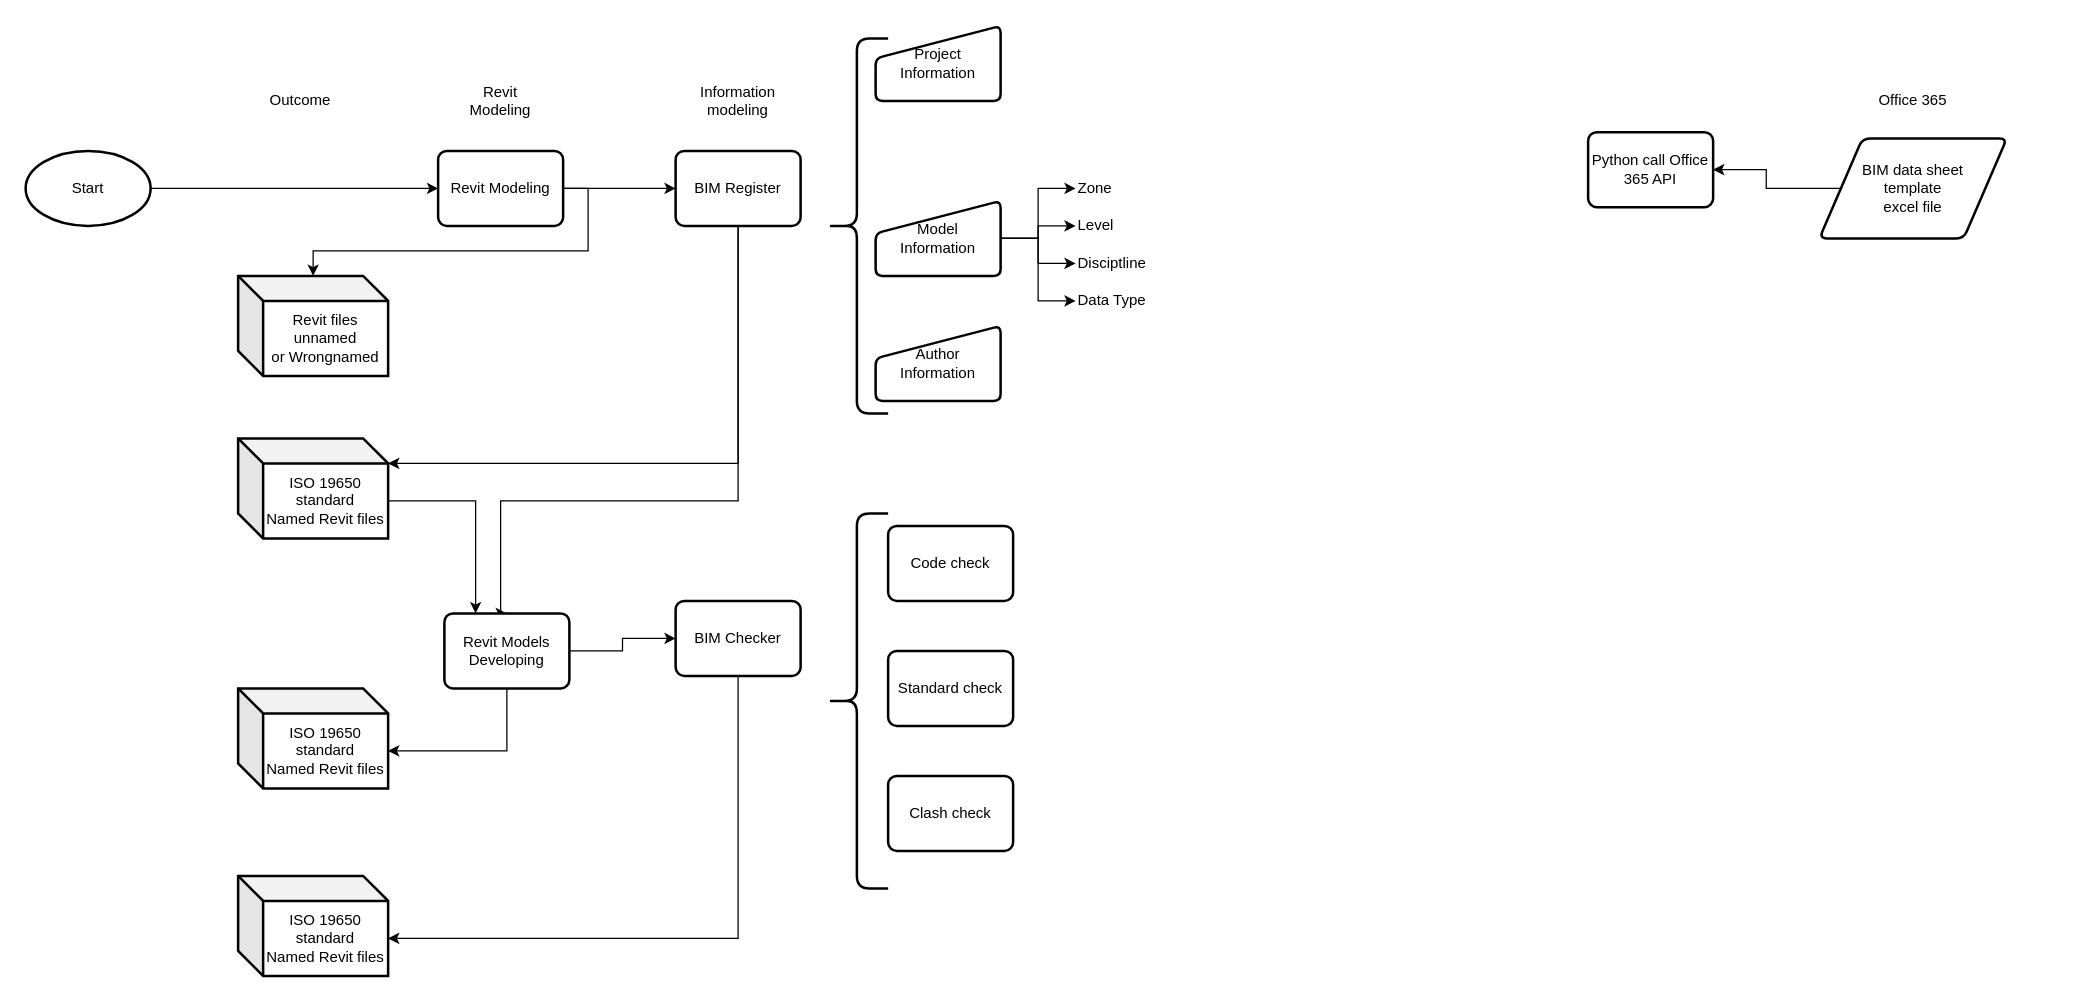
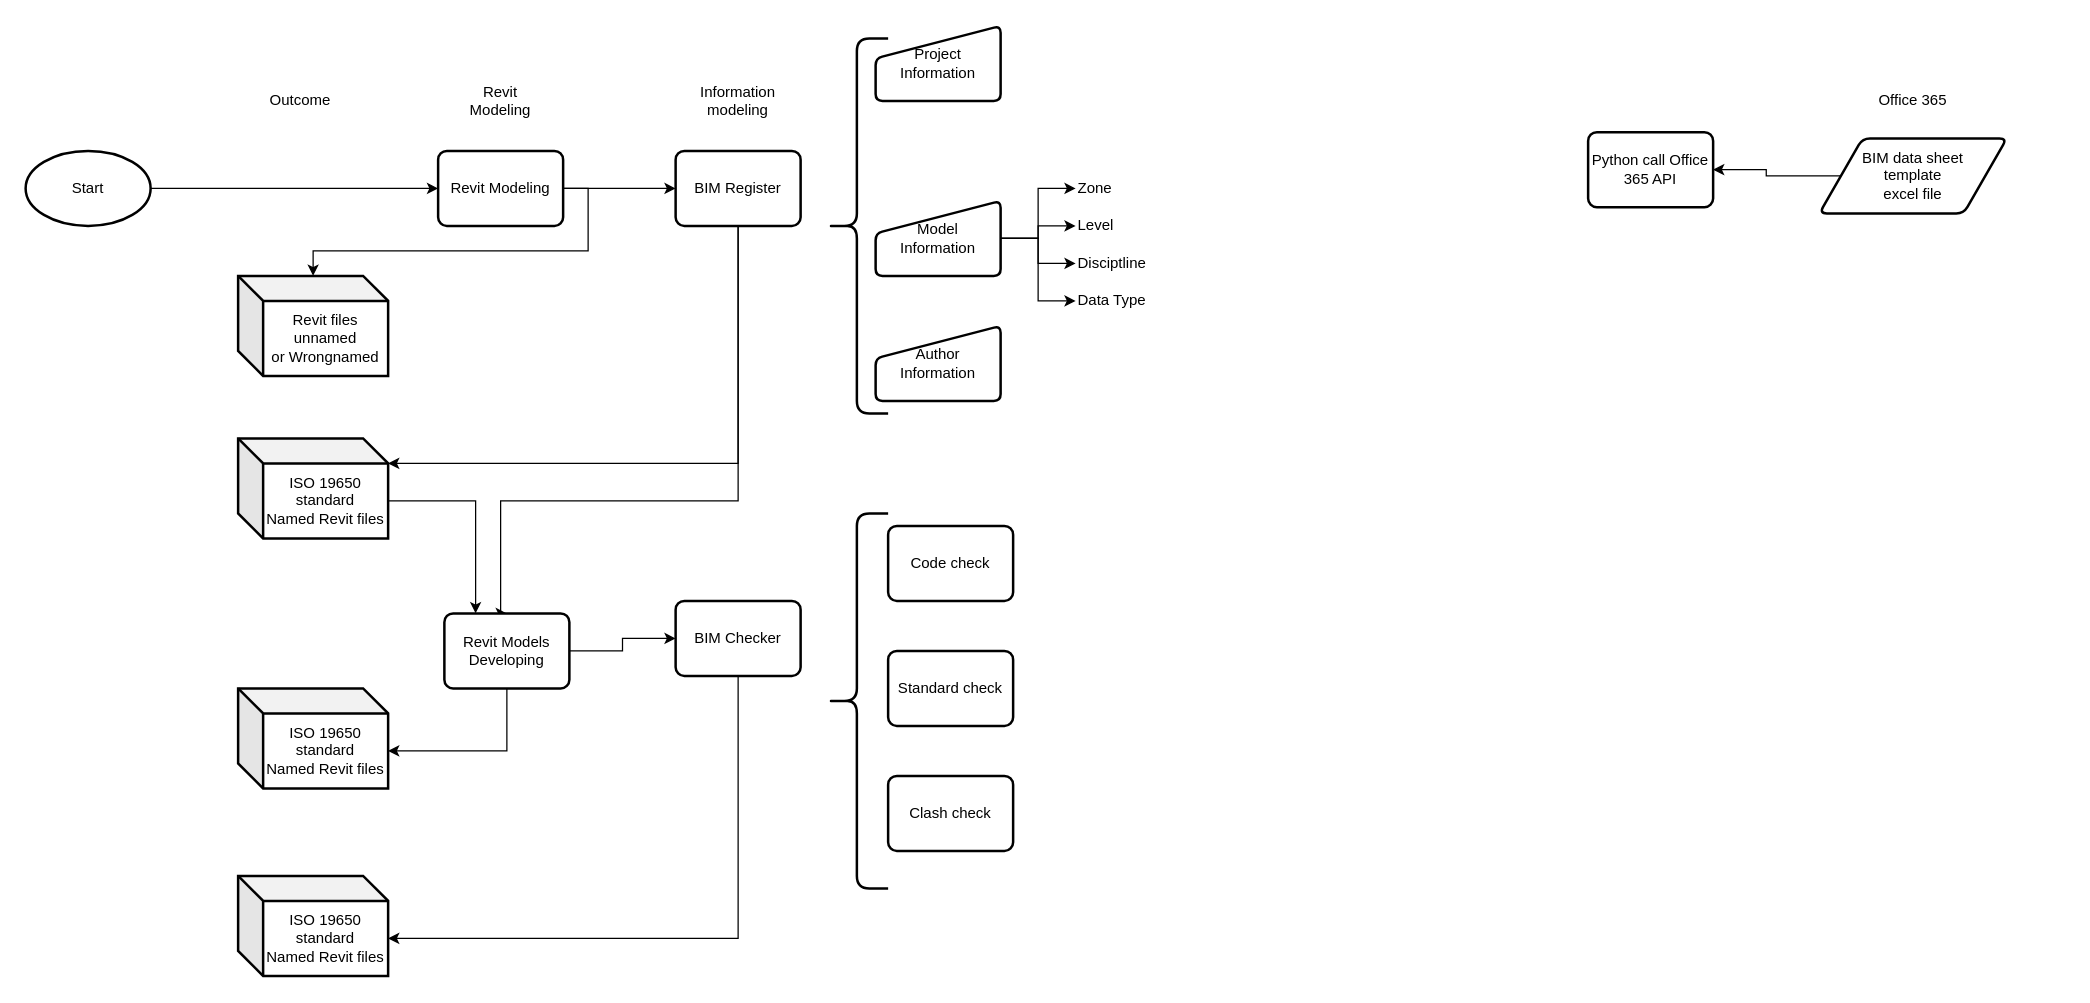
(1913, 188) -> (1913, 176)
